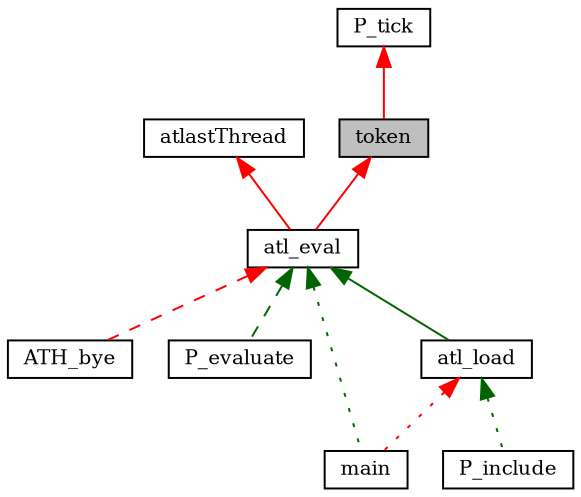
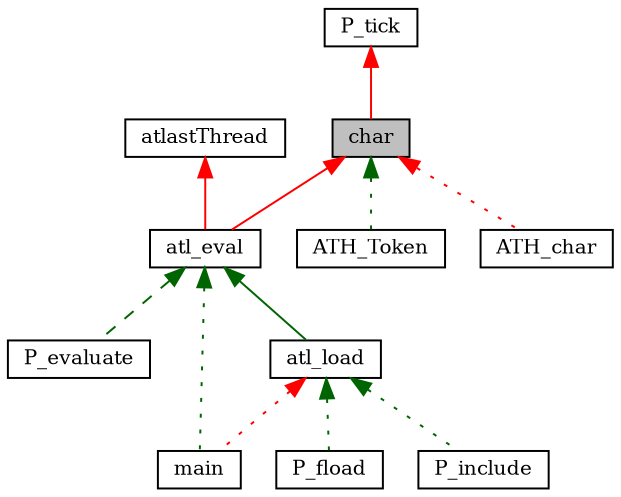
(384, 138) -> (371, 138)
none -> (371, 249)
none -> (547, 249)
(70, 359) -> none
none -> (330, 470)
